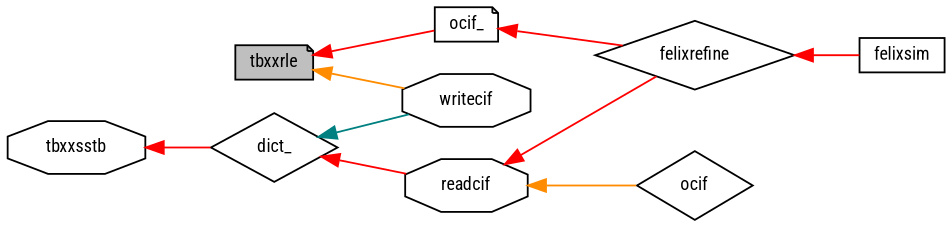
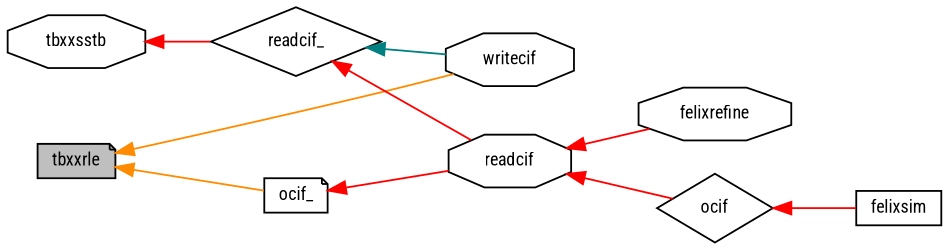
(570, 38) -> (397, 179)
(383, 41) -> (199, 180)
(695, 55) -> (715, 114)
(836, 55) -> (824, 208)
(274, 147) -> (296, 42)
(591, 185) -> (629, 188)
